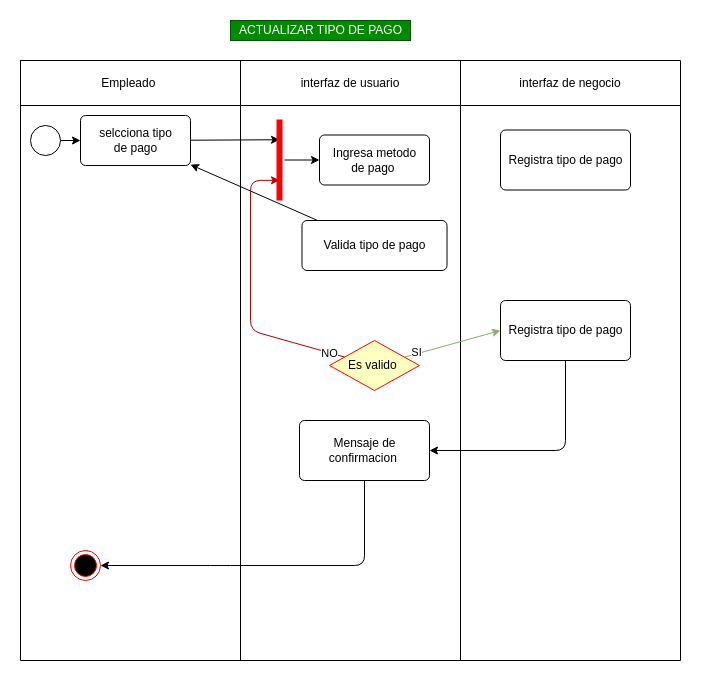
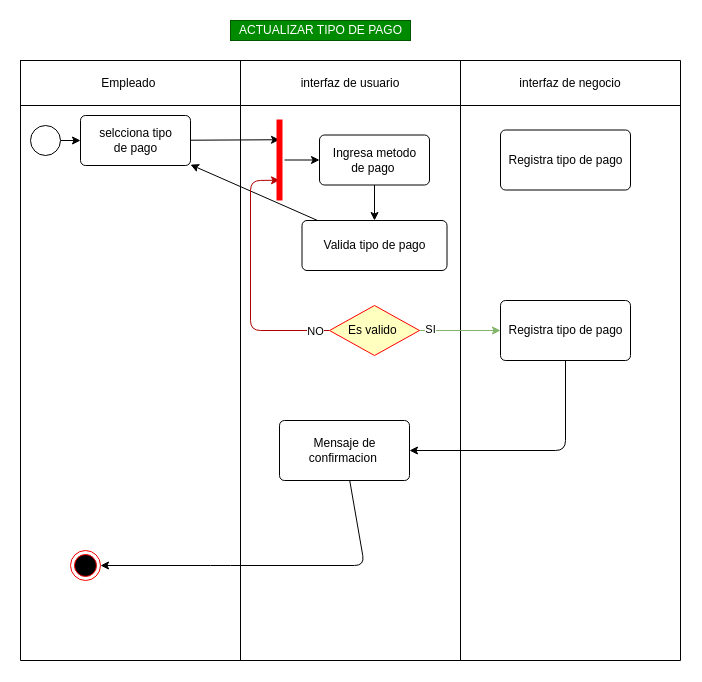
none -> (375, 199)
(375, 366) -> (375, 331)
(365, 451) -> (345, 451)
